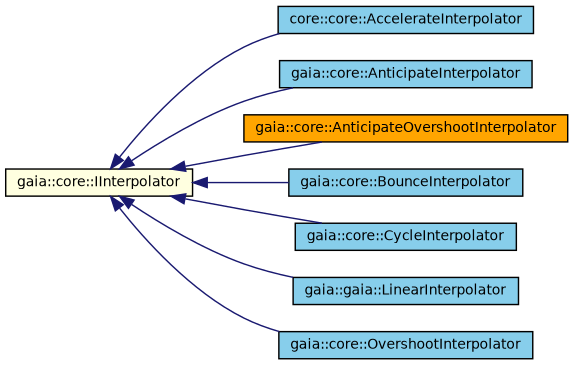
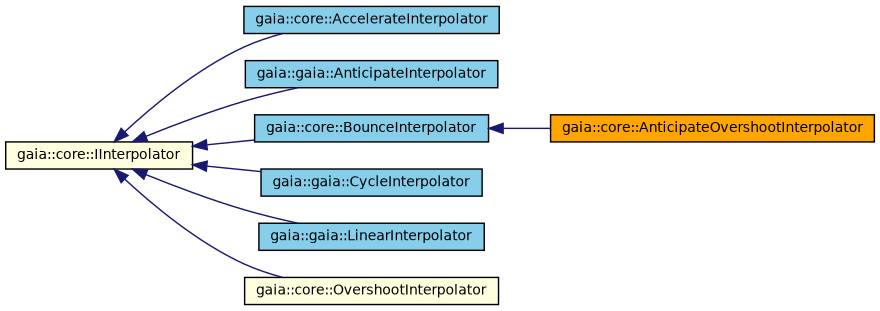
(406, 20) -> (372, 20)
(406, 74) -> (372, 74)
(254, 154) -> (527, 128)
(406, 237) -> (372, 183)
(406, 345) -> (372, 291)
